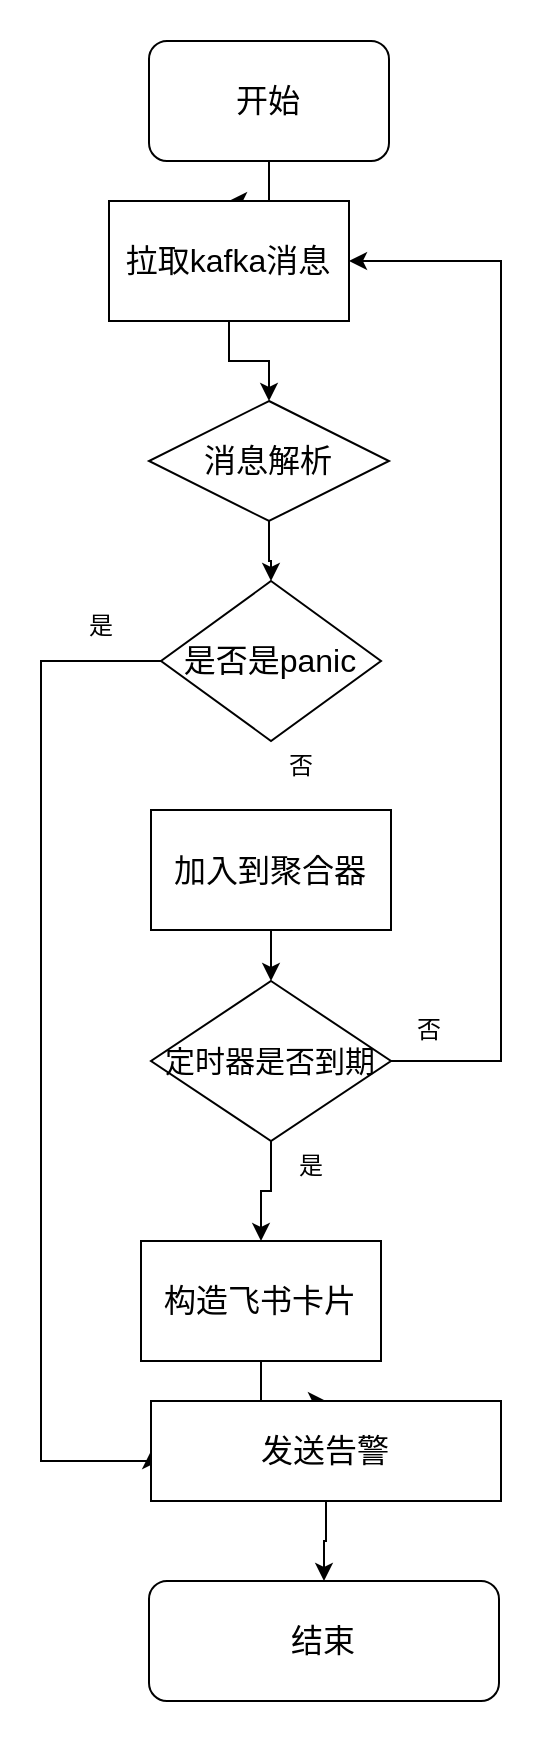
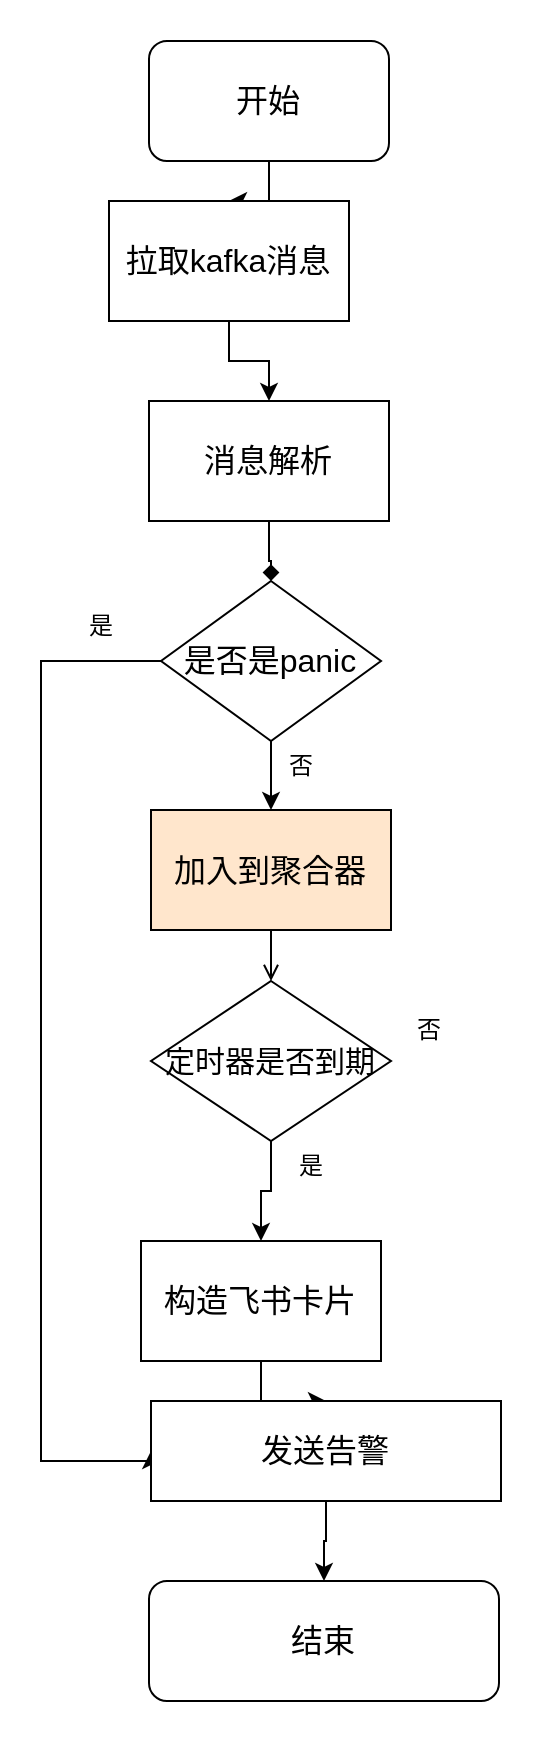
(269, 461) -> (269, 461)
(271, 566) -> (271, 564)
(501, 647) -> none
none -> (271, 780)
(271, 870) -> (271, 870)
(271, 966) -> (271, 969)
